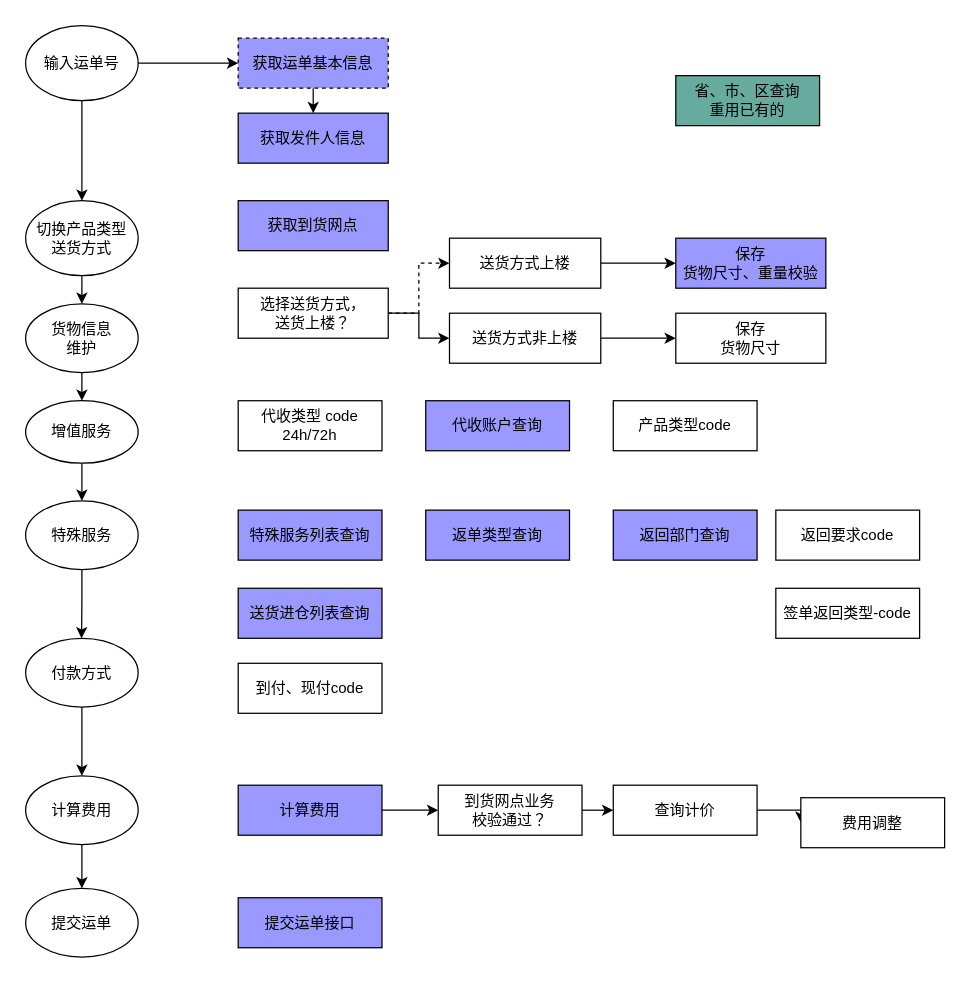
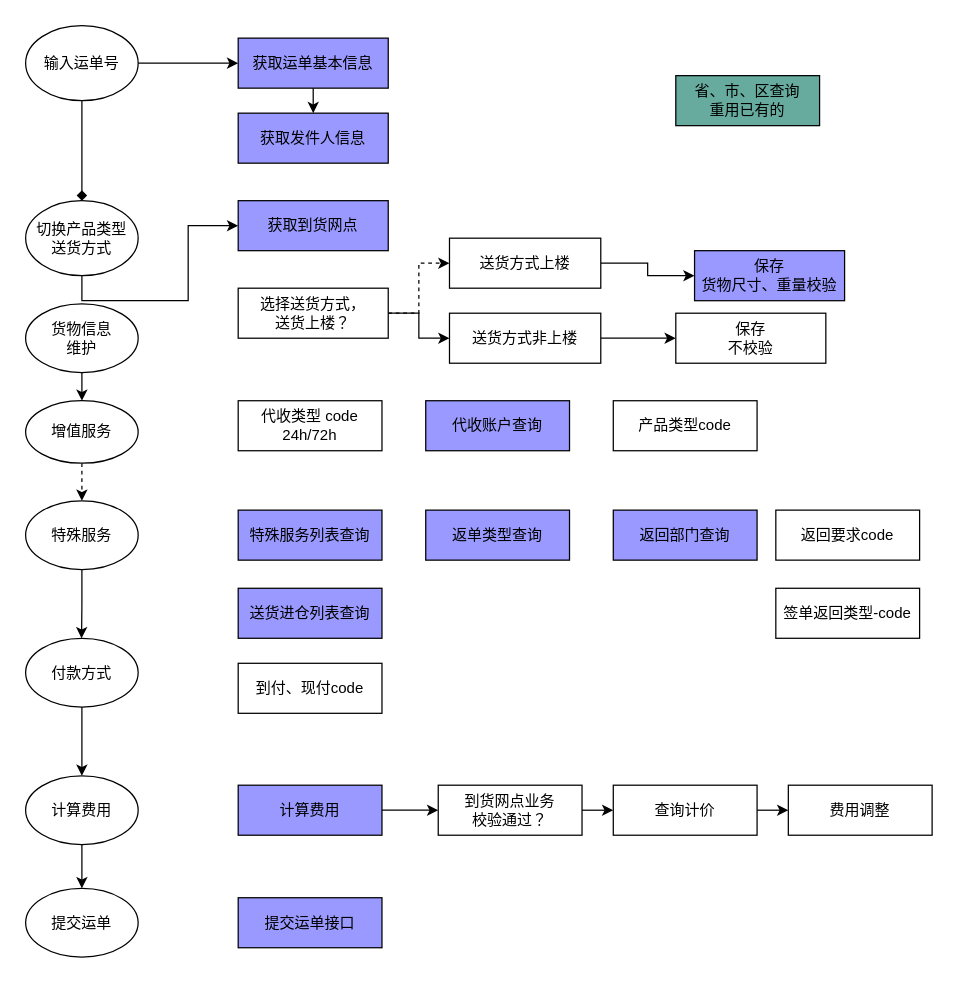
(313, 63) -> (313, 63)
(82, 191) -> (82, 190)
(751, 263) -> (769, 276)
(82, 294) -> (188, 300)
(751, 338) -> (751, 338)
(82, 478) -> (82, 478)
(873, 823) -> (860, 810)
